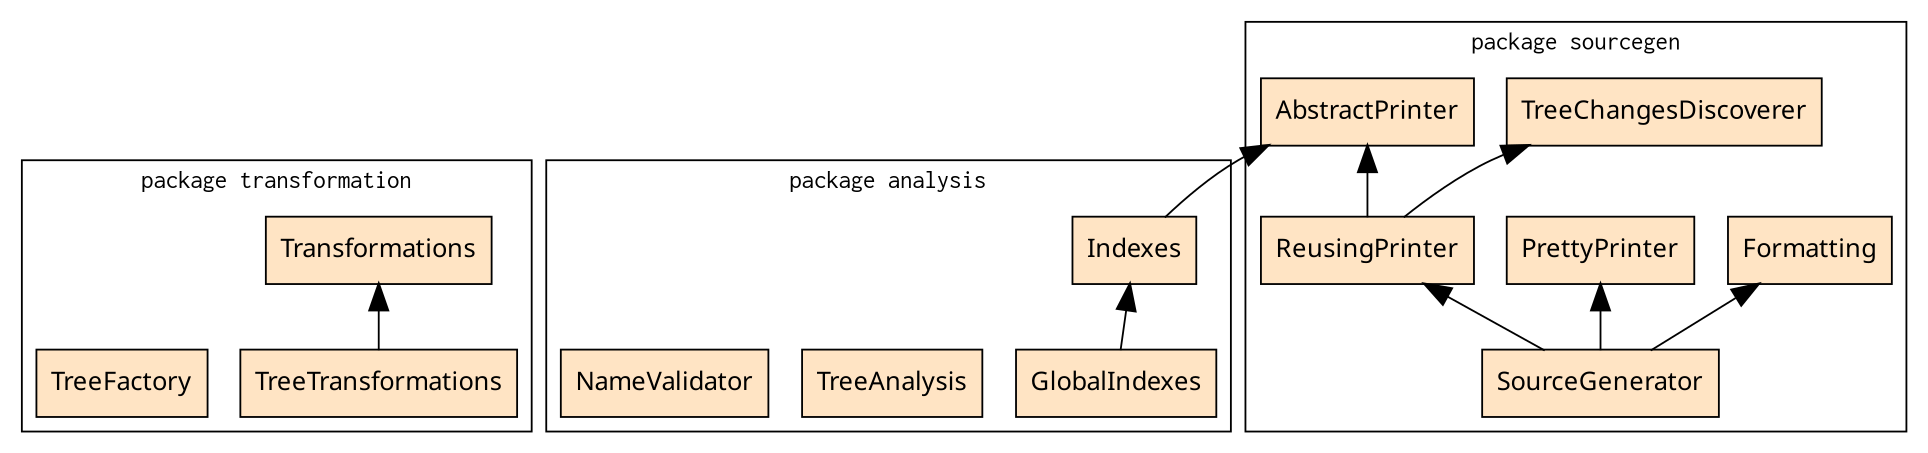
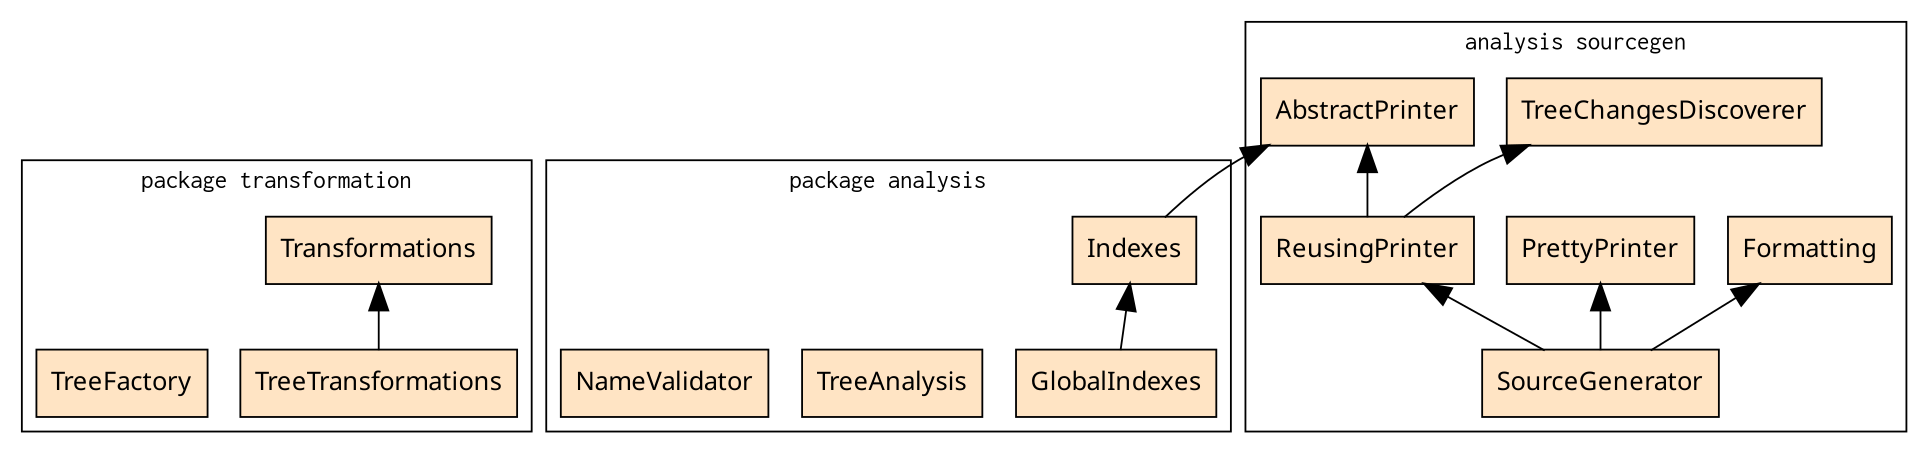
(1576, 43) -> (1576, 43)
